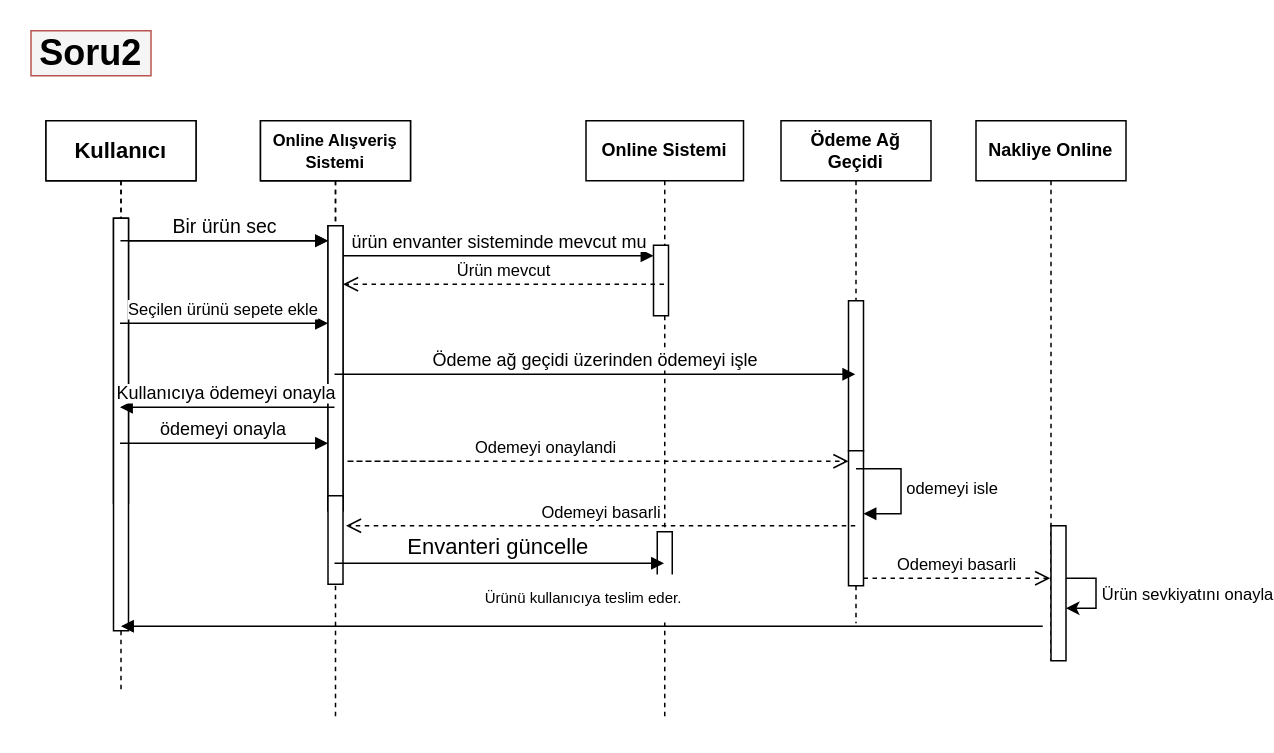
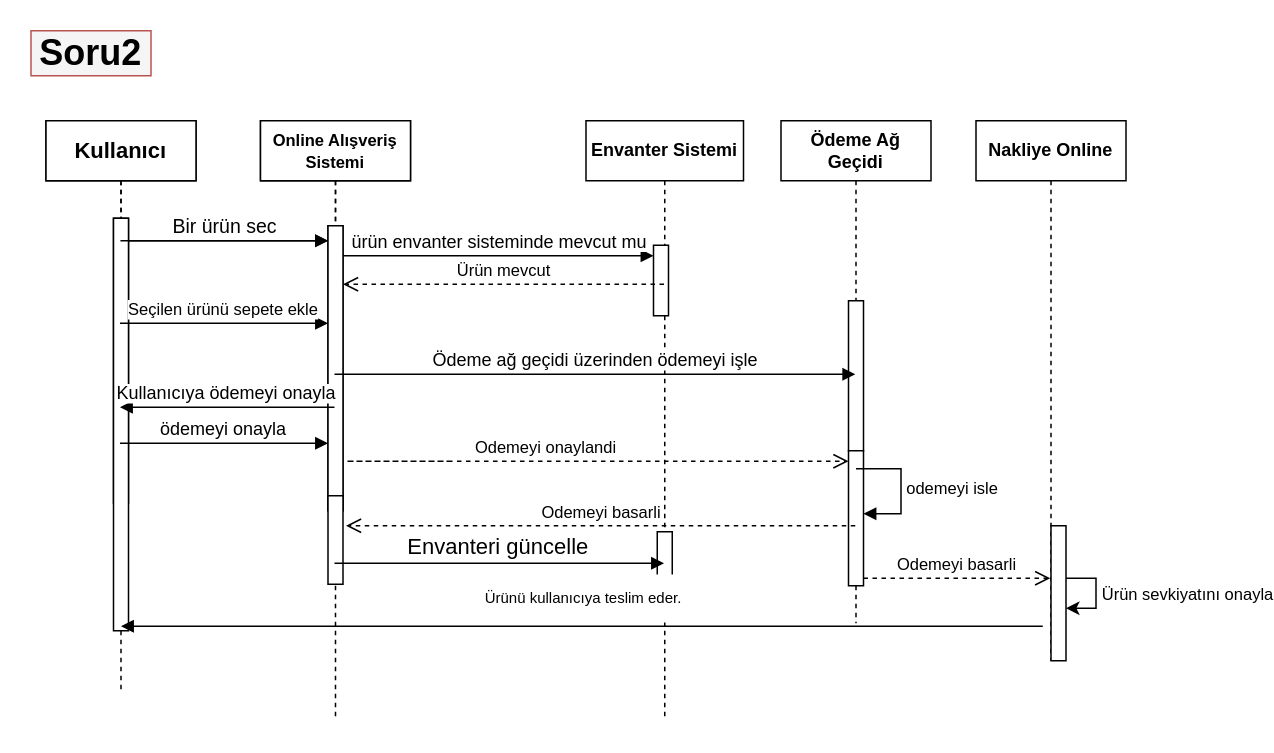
(665, 151) -> (665, 151)
